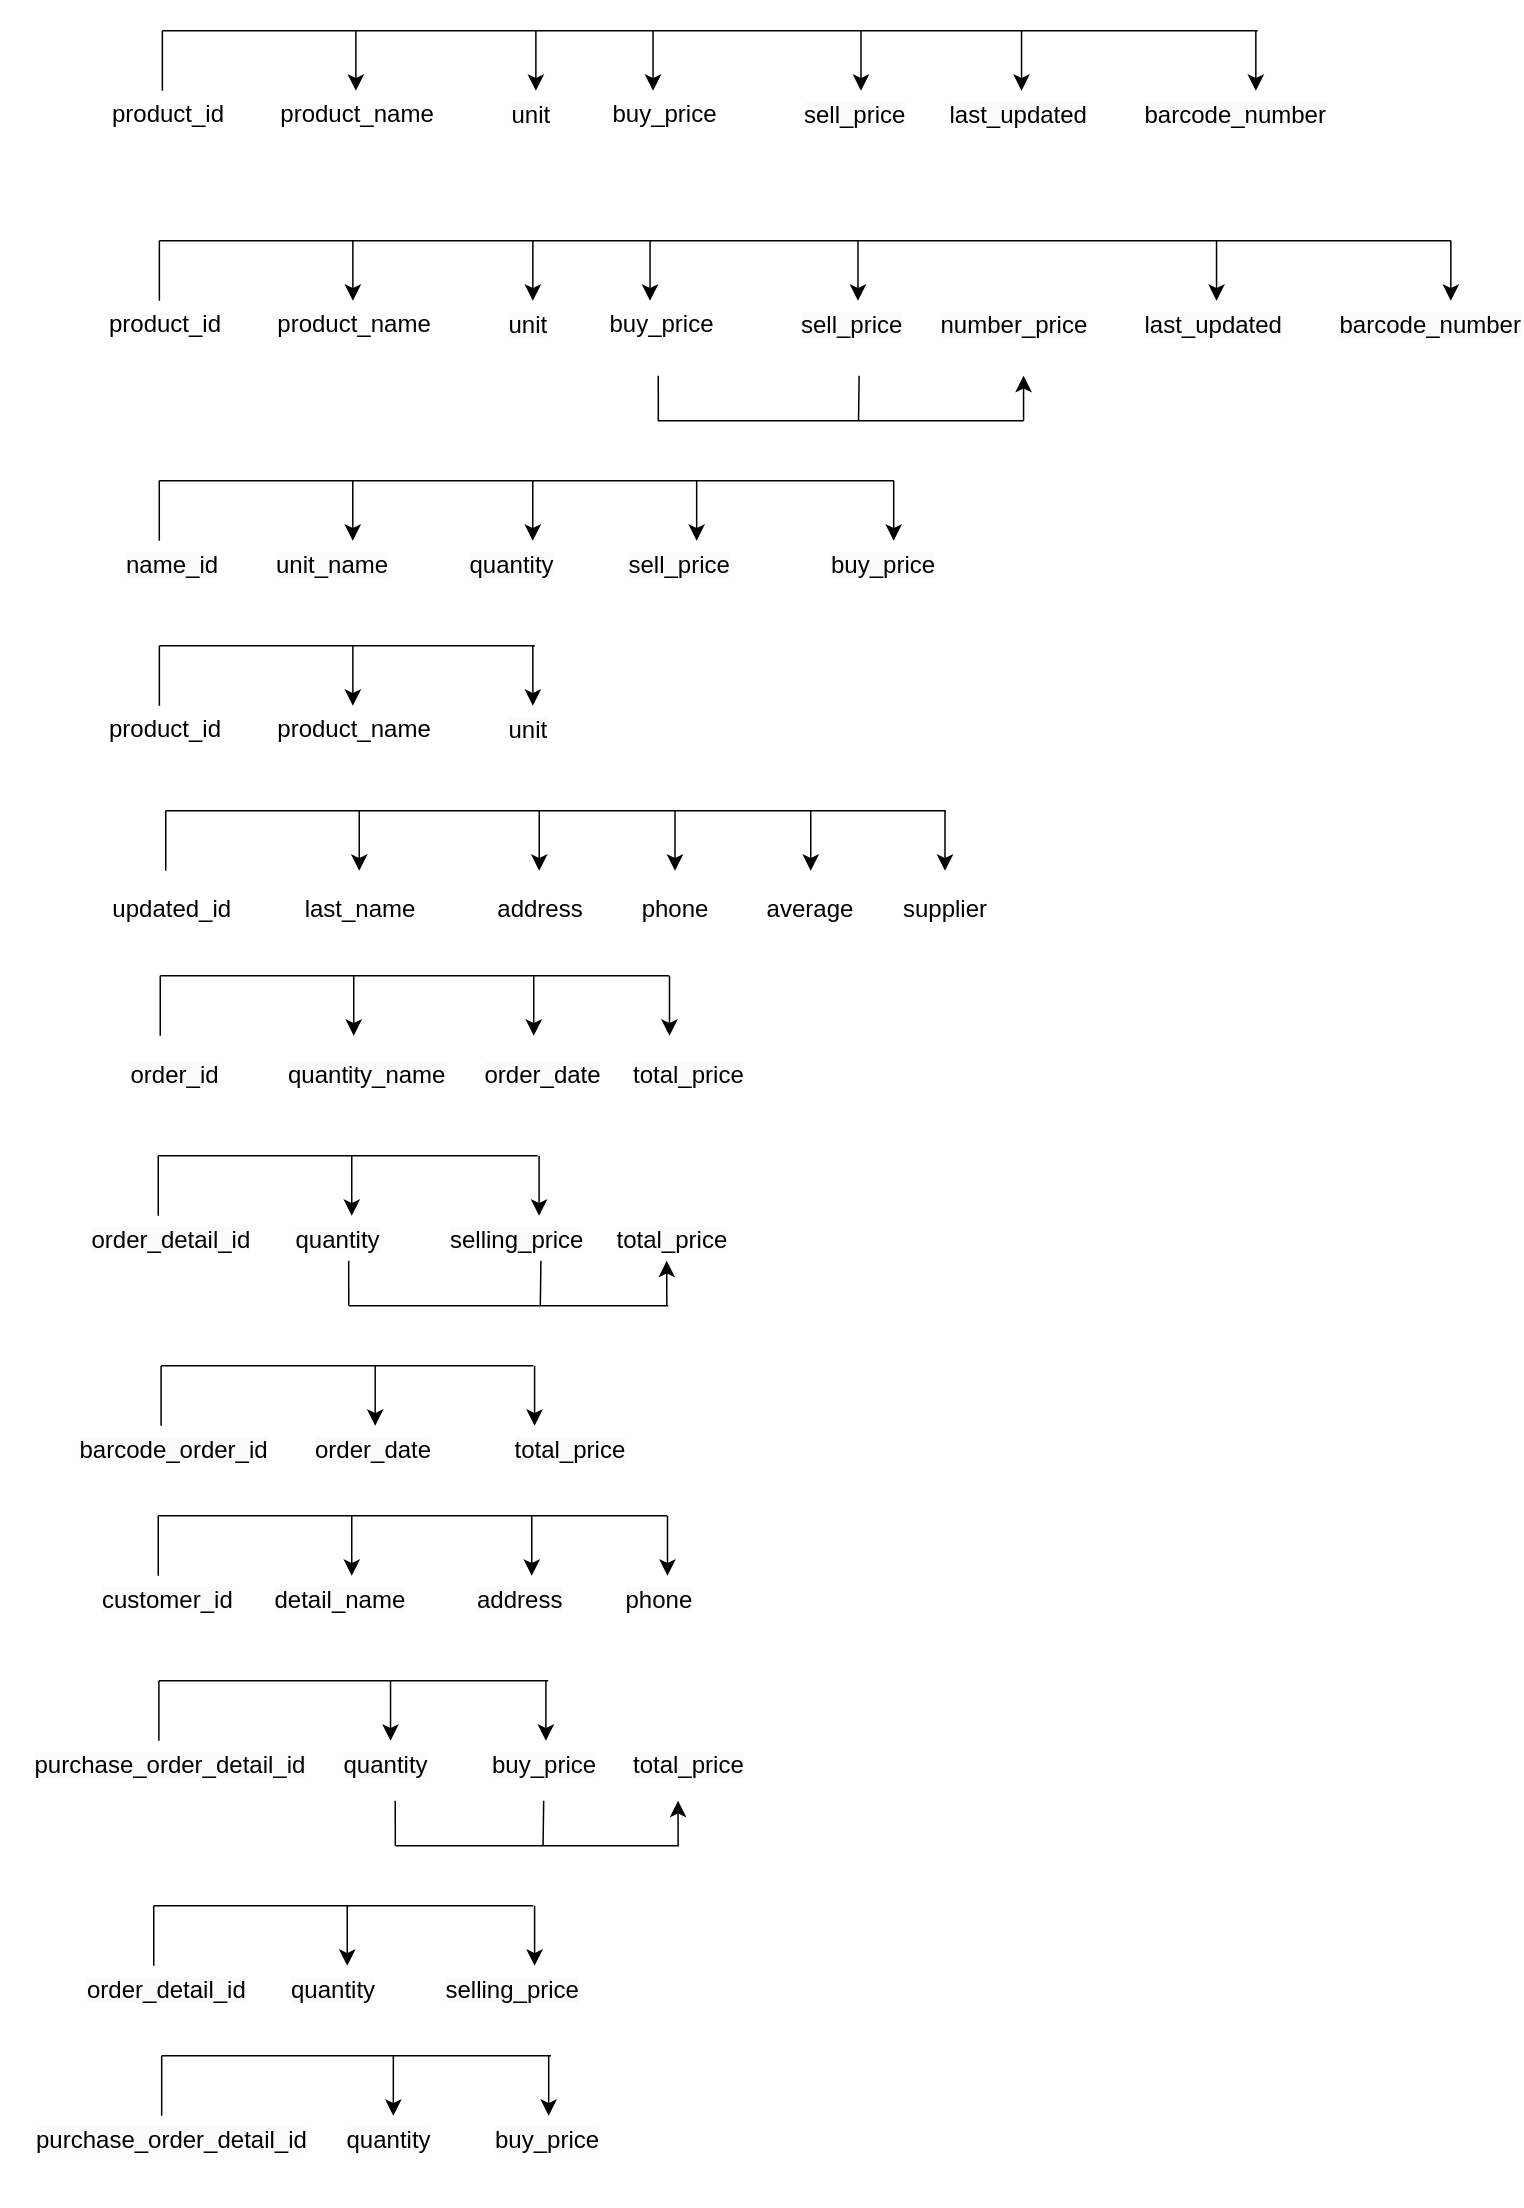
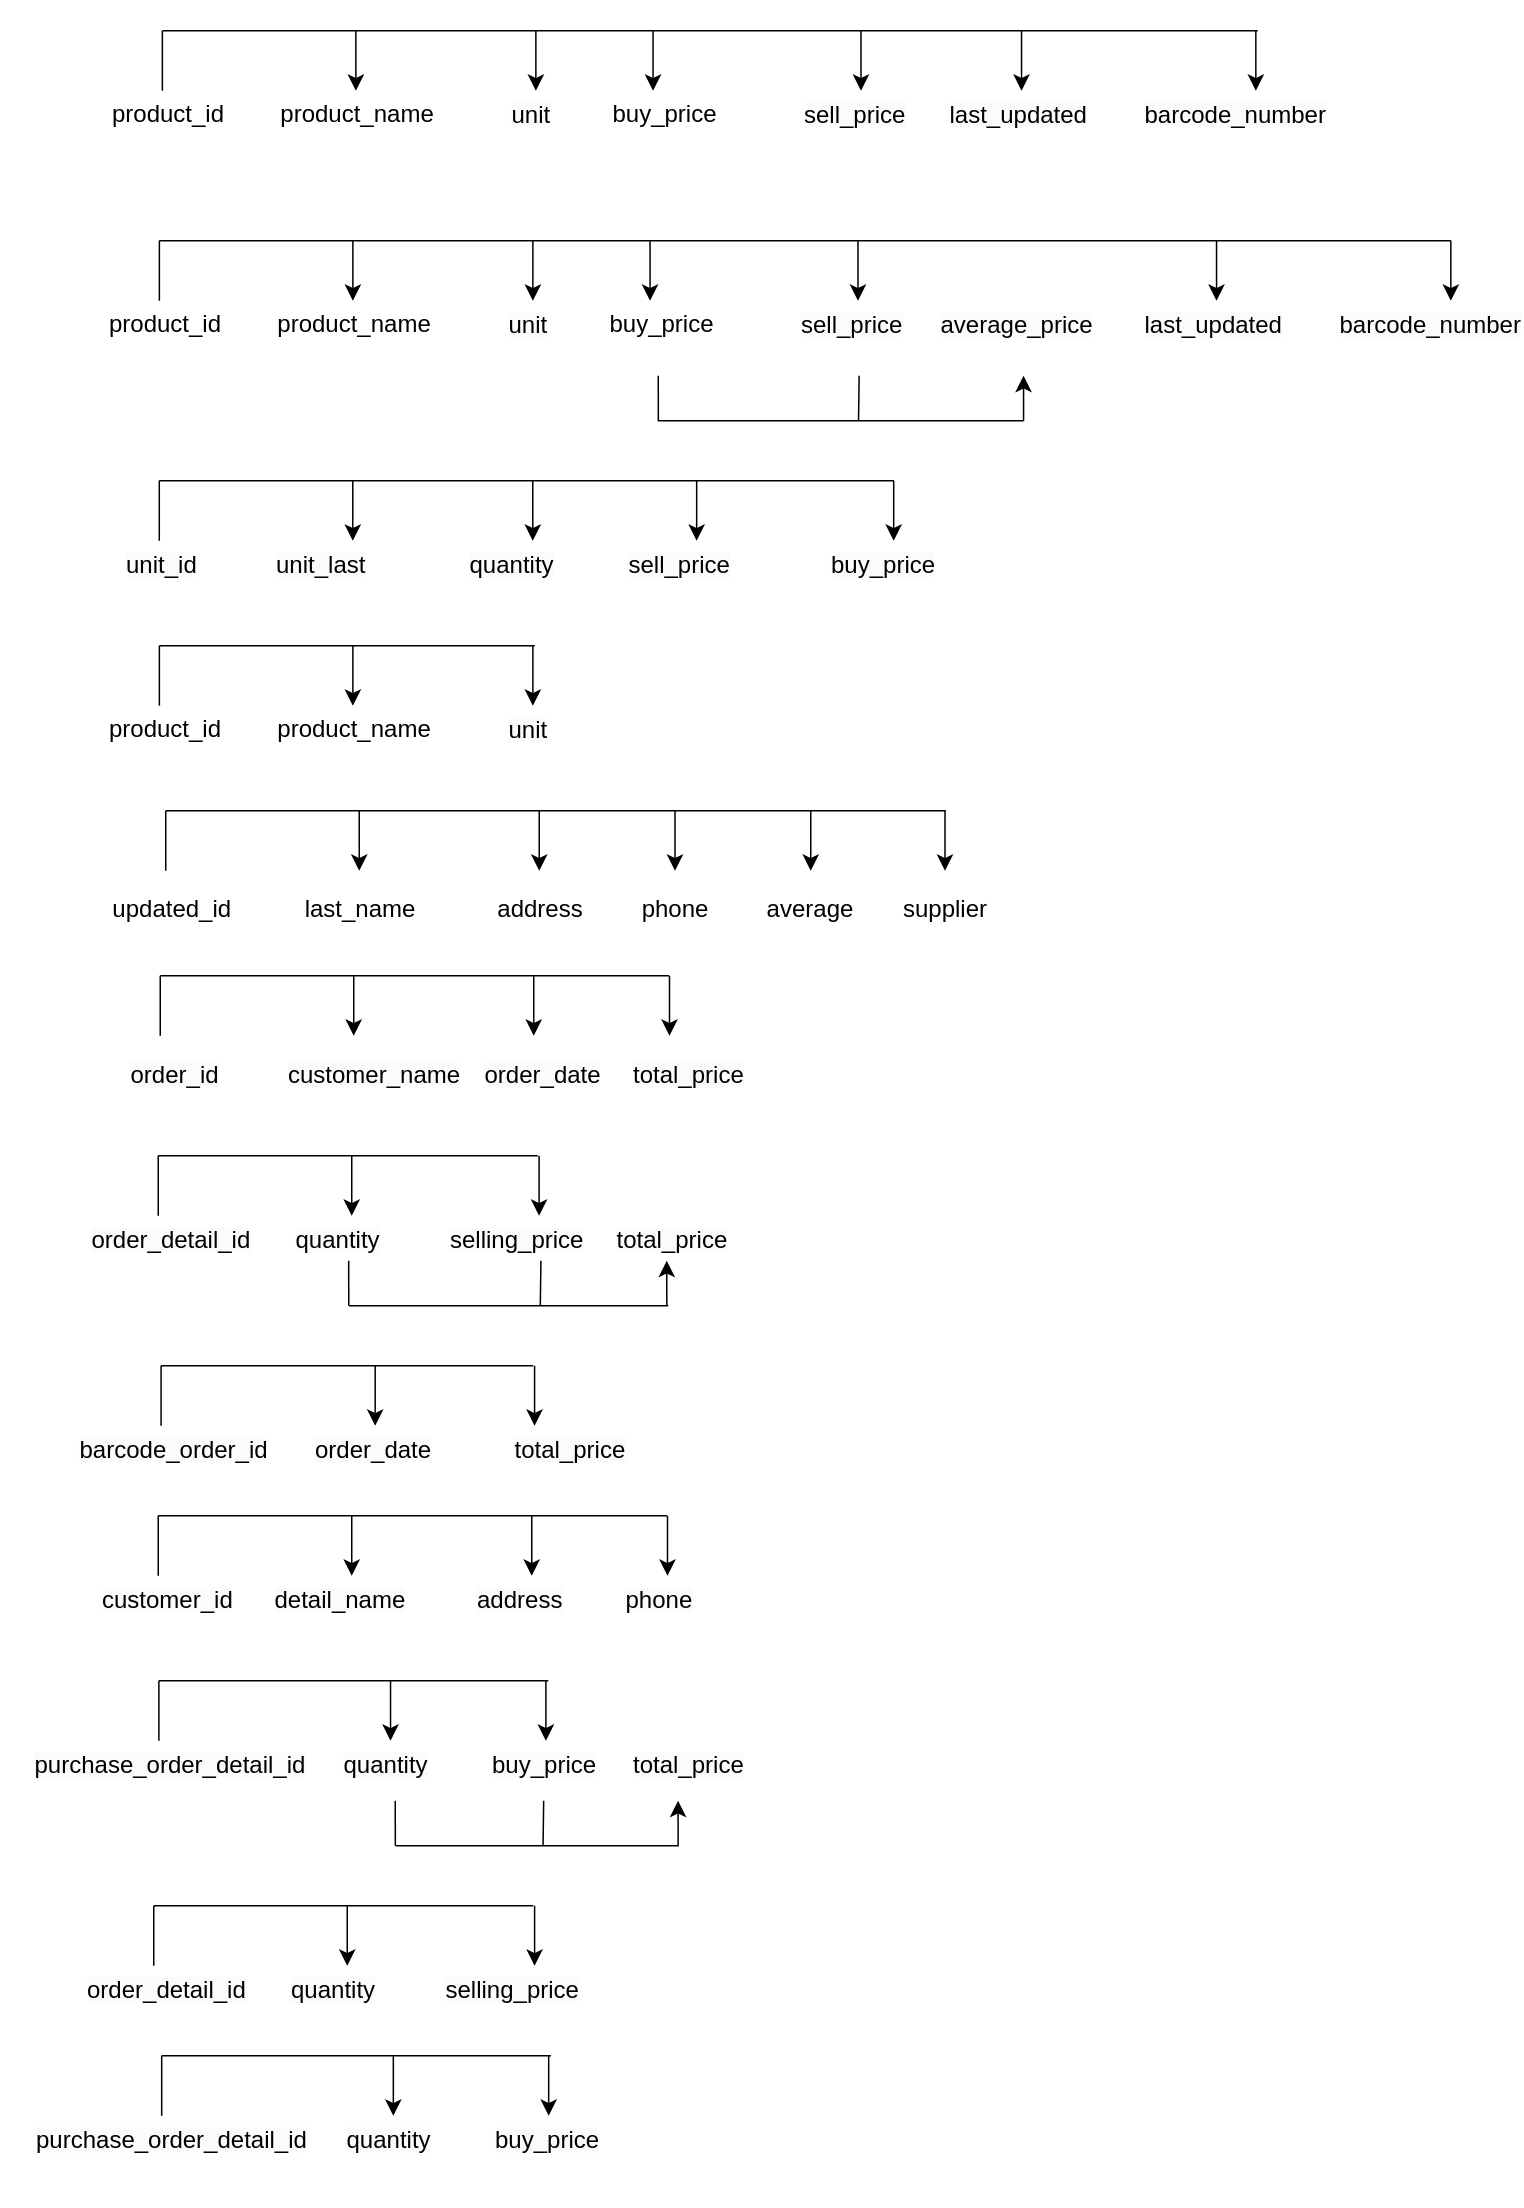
(1019, 326) -> (1022, 340)
(171, 566) -> (168, 566)
(334, 566) -> (331, 566)
(373, 1076) -> (376, 1076)
